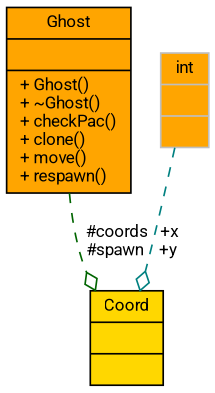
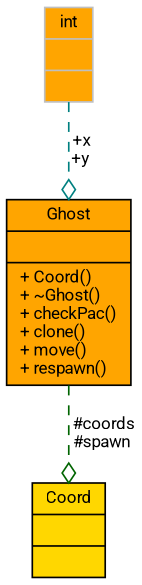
(56, 85) -> (56, 278)
(161, 209) -> (69, 141)
